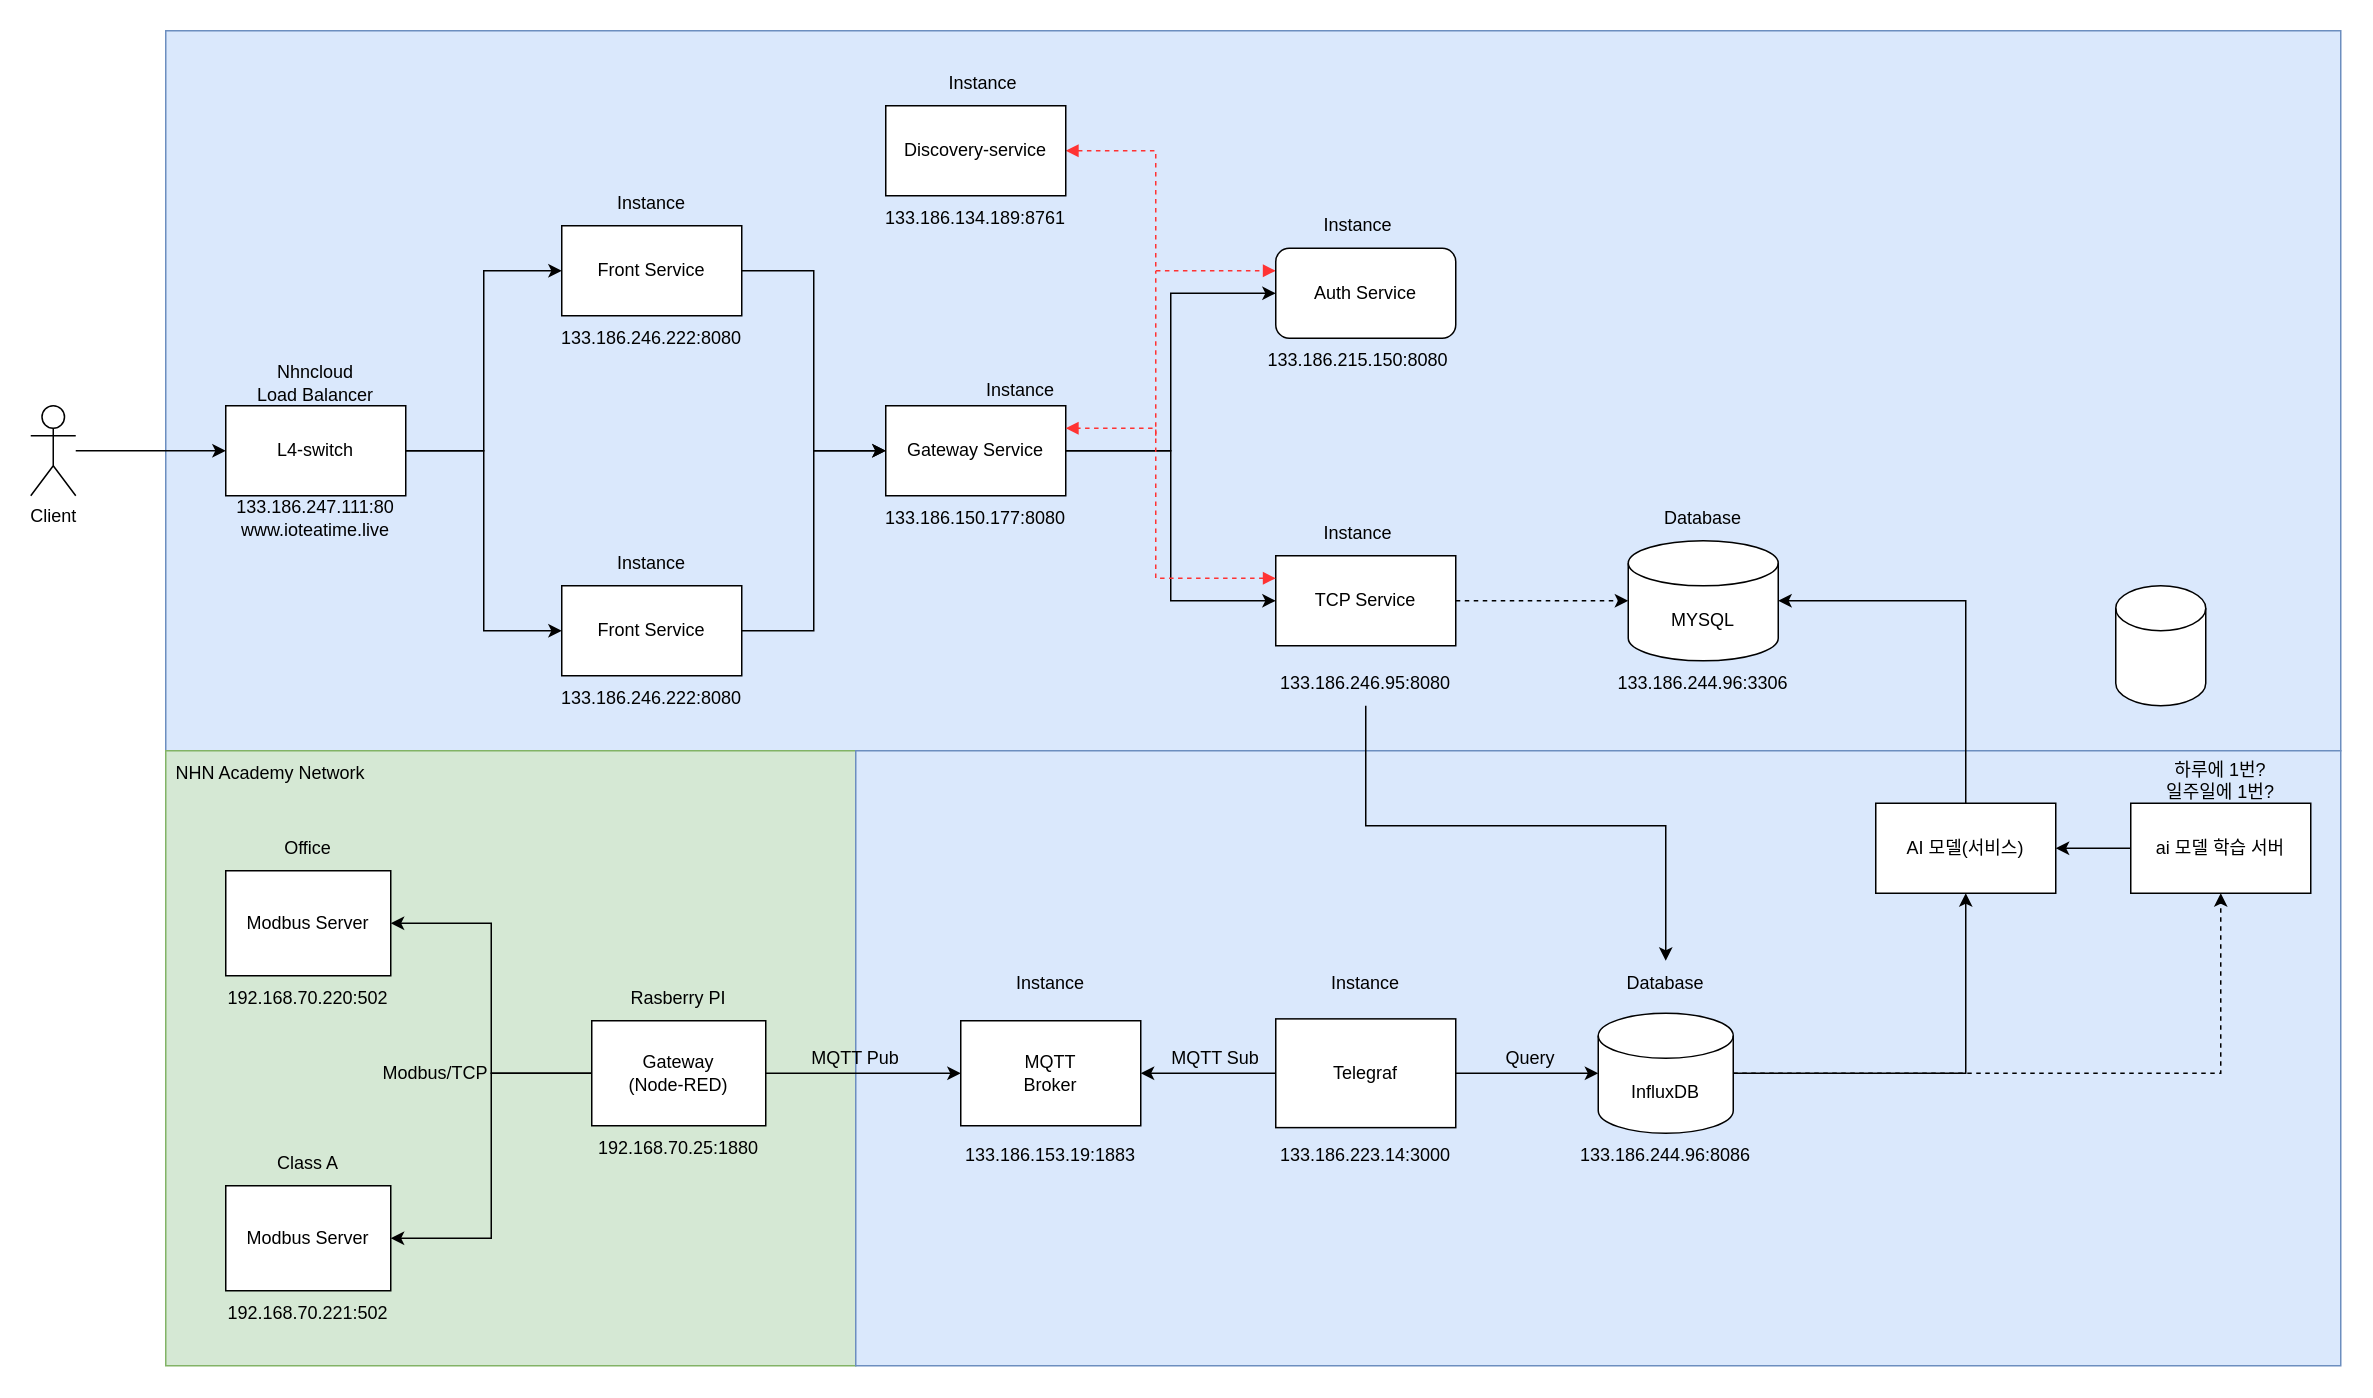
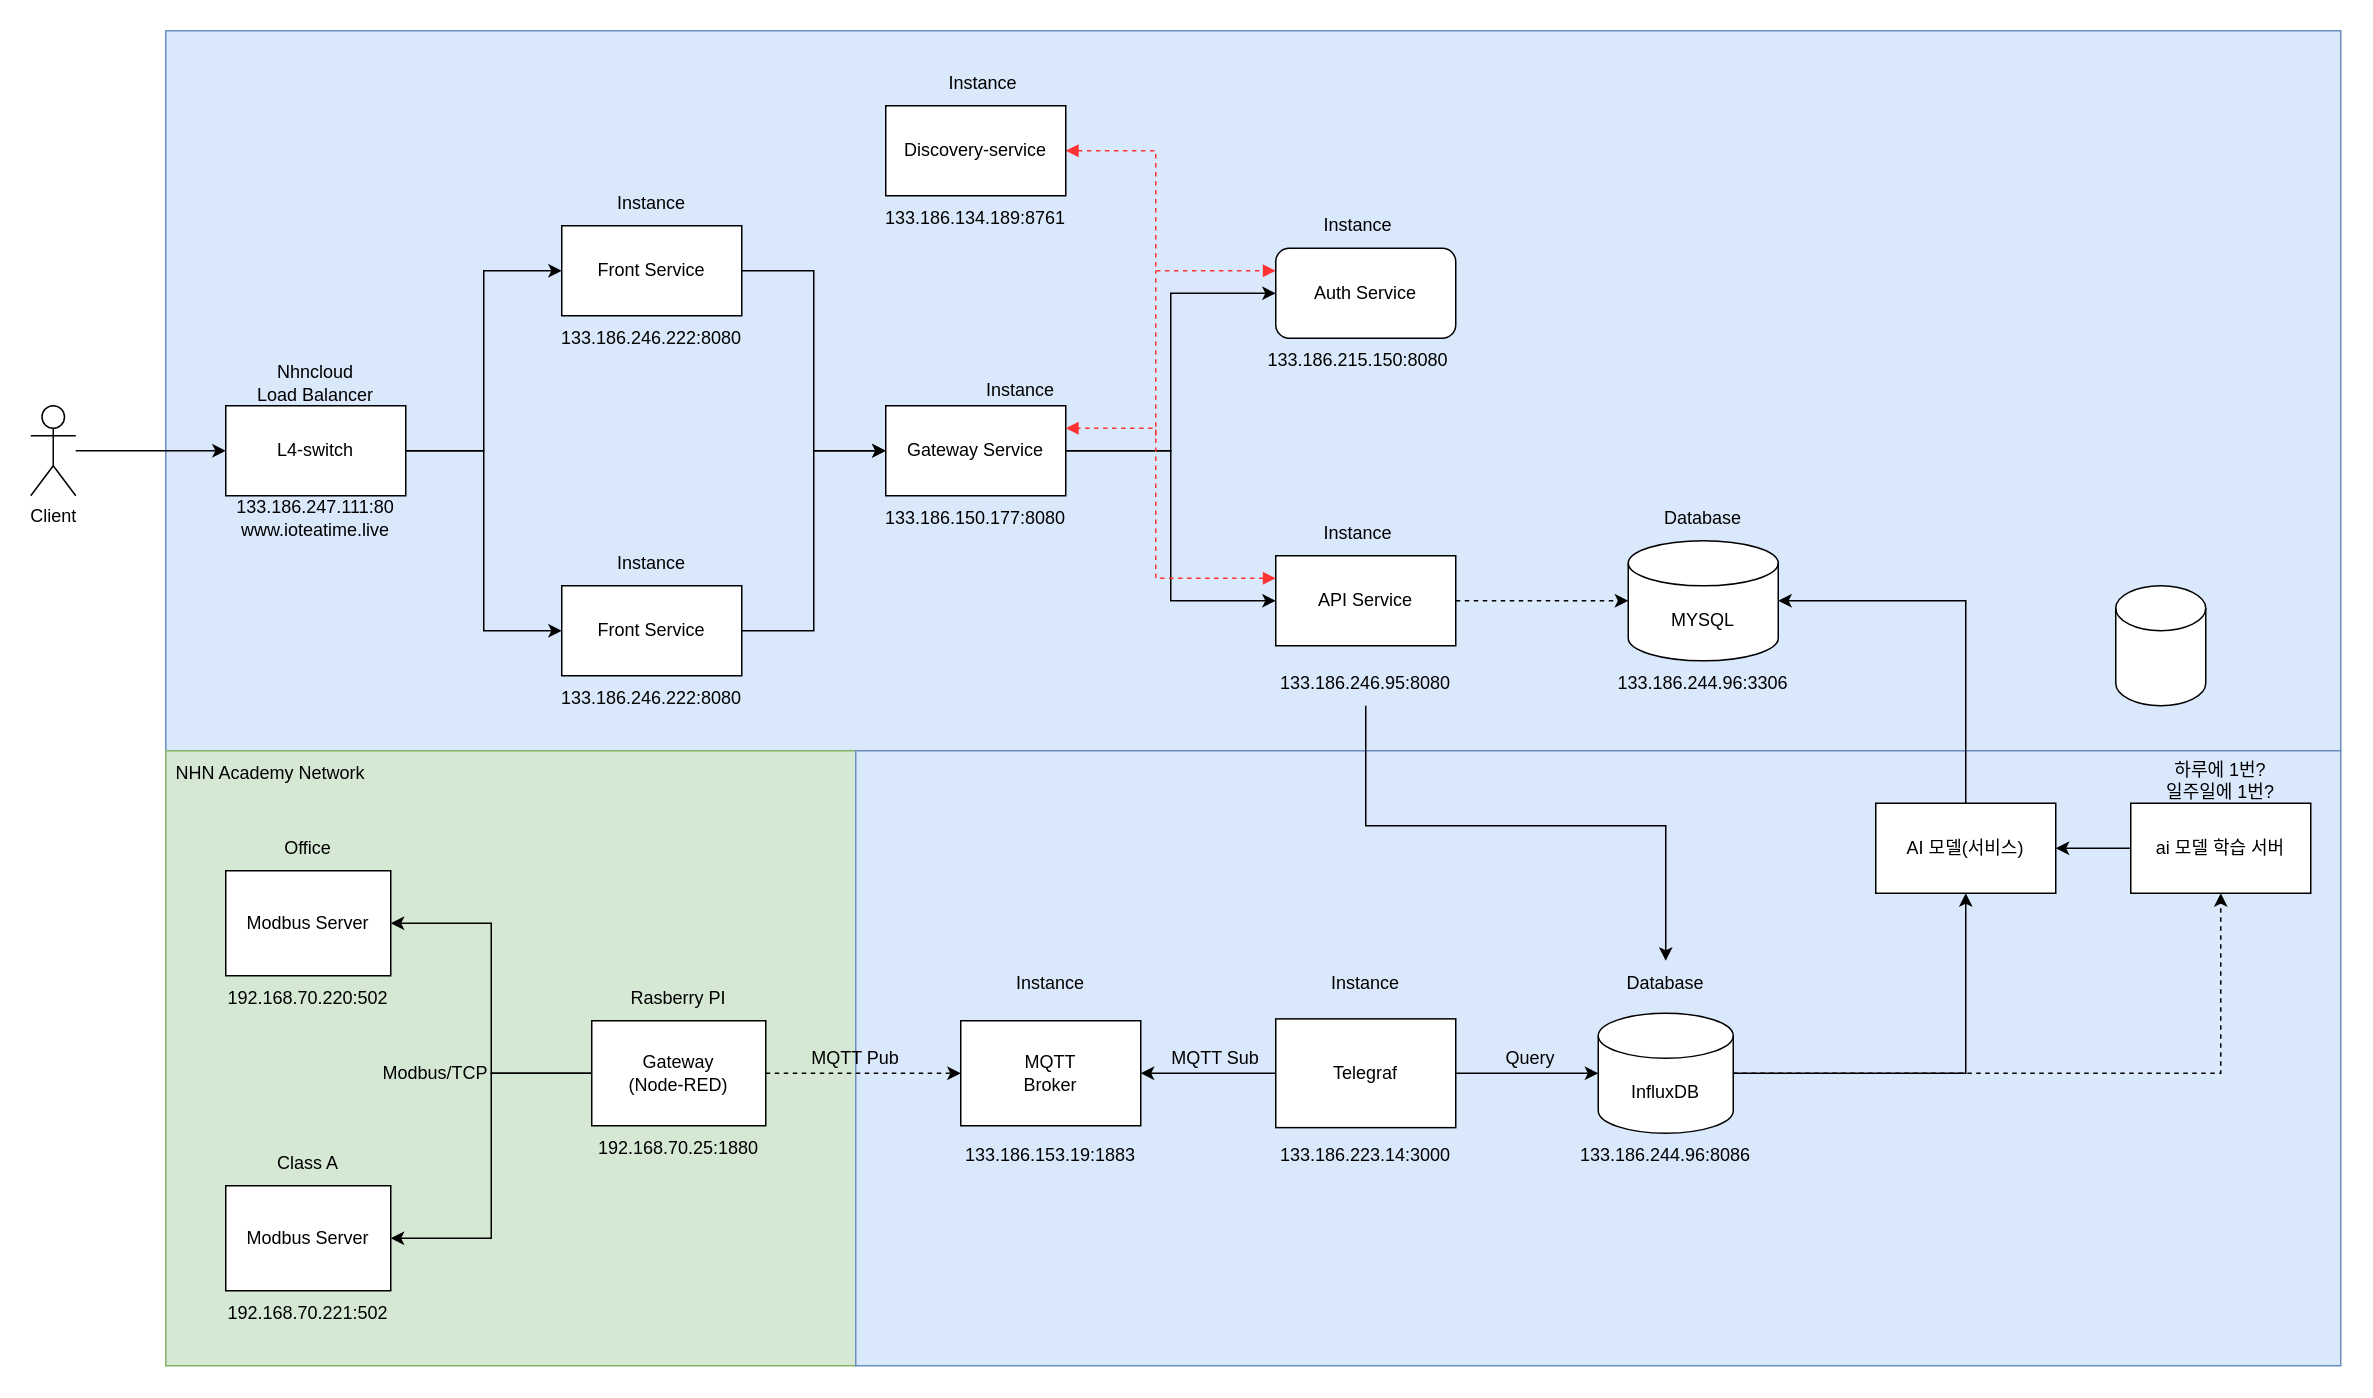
(1366, 601) -> (1366, 601)
(857, 1073) -> (857, 1073)
